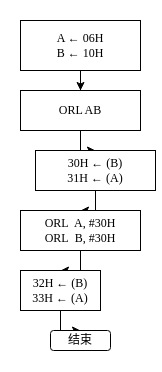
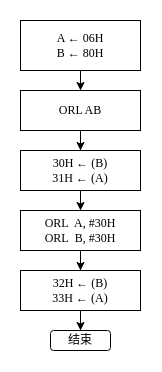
(81, 46) -> (81, 46)
(96, 171) -> (81, 171)
(61, 291) -> (81, 291)
